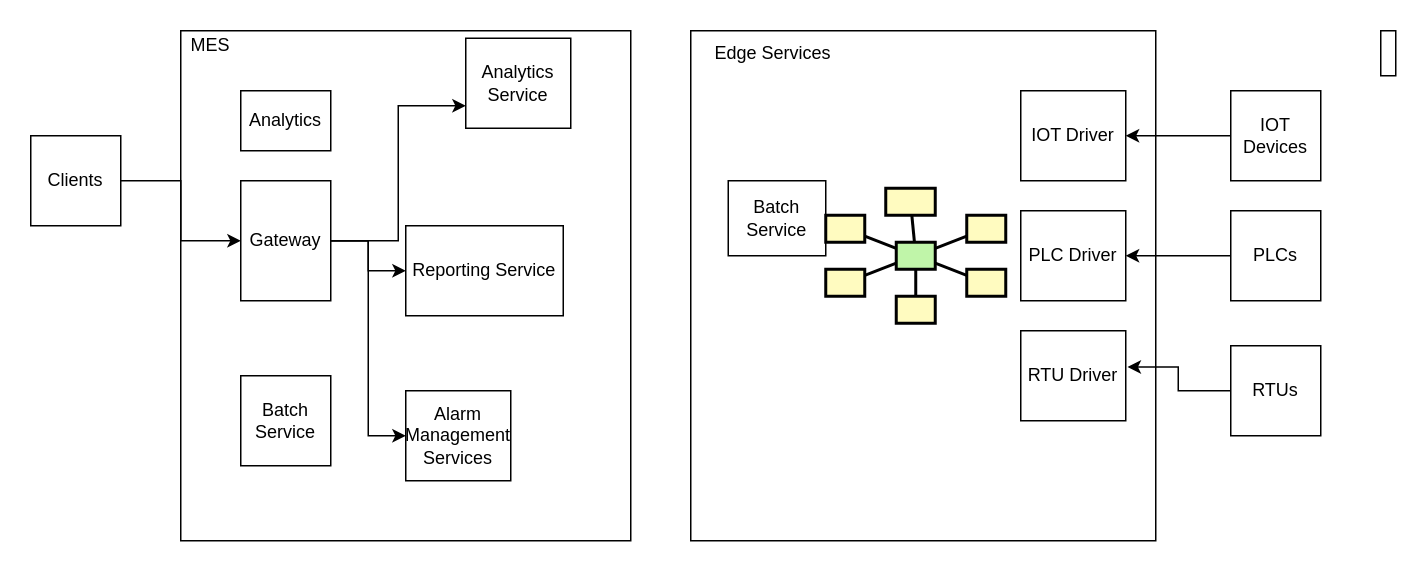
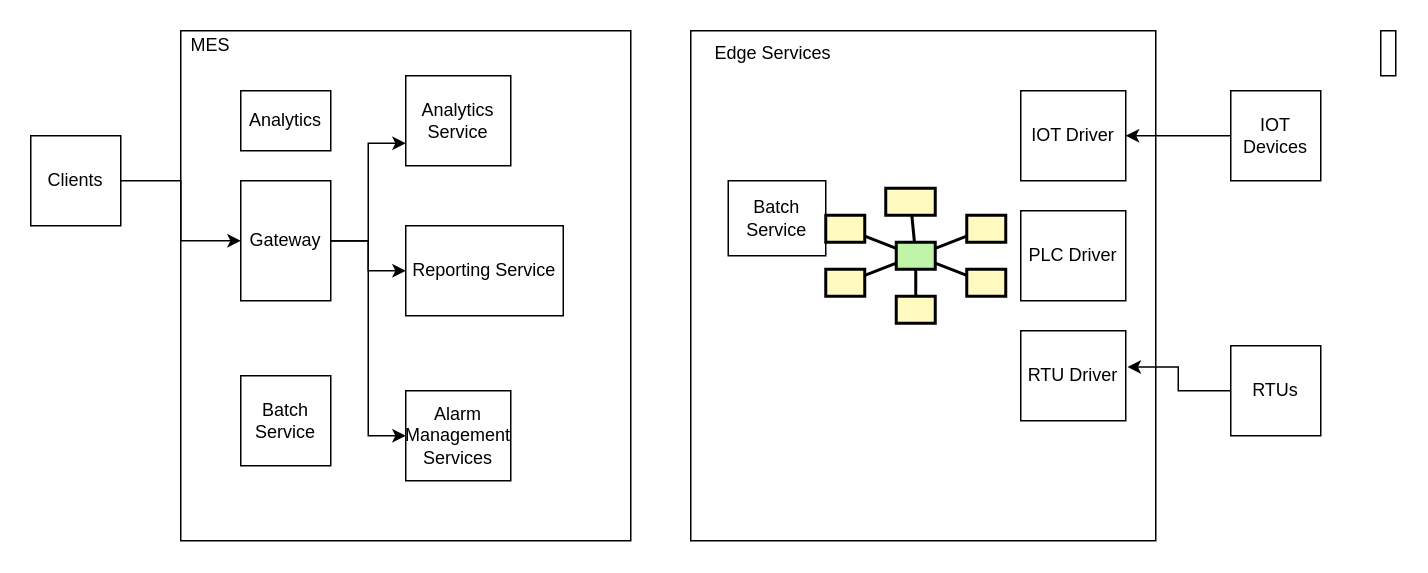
(518, 83) -> (458, 121)
(1184, 256) -> none
(1276, 256) -> none
